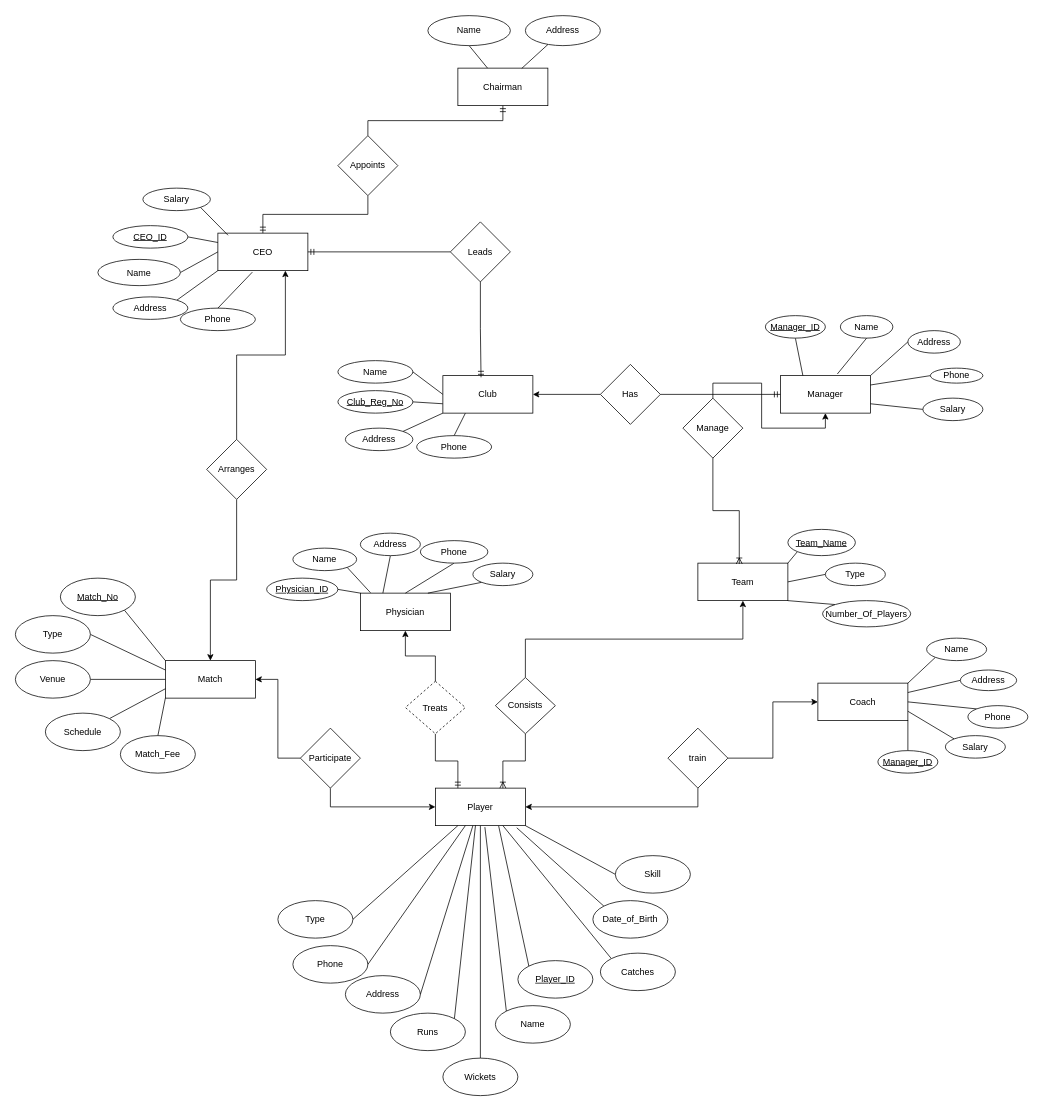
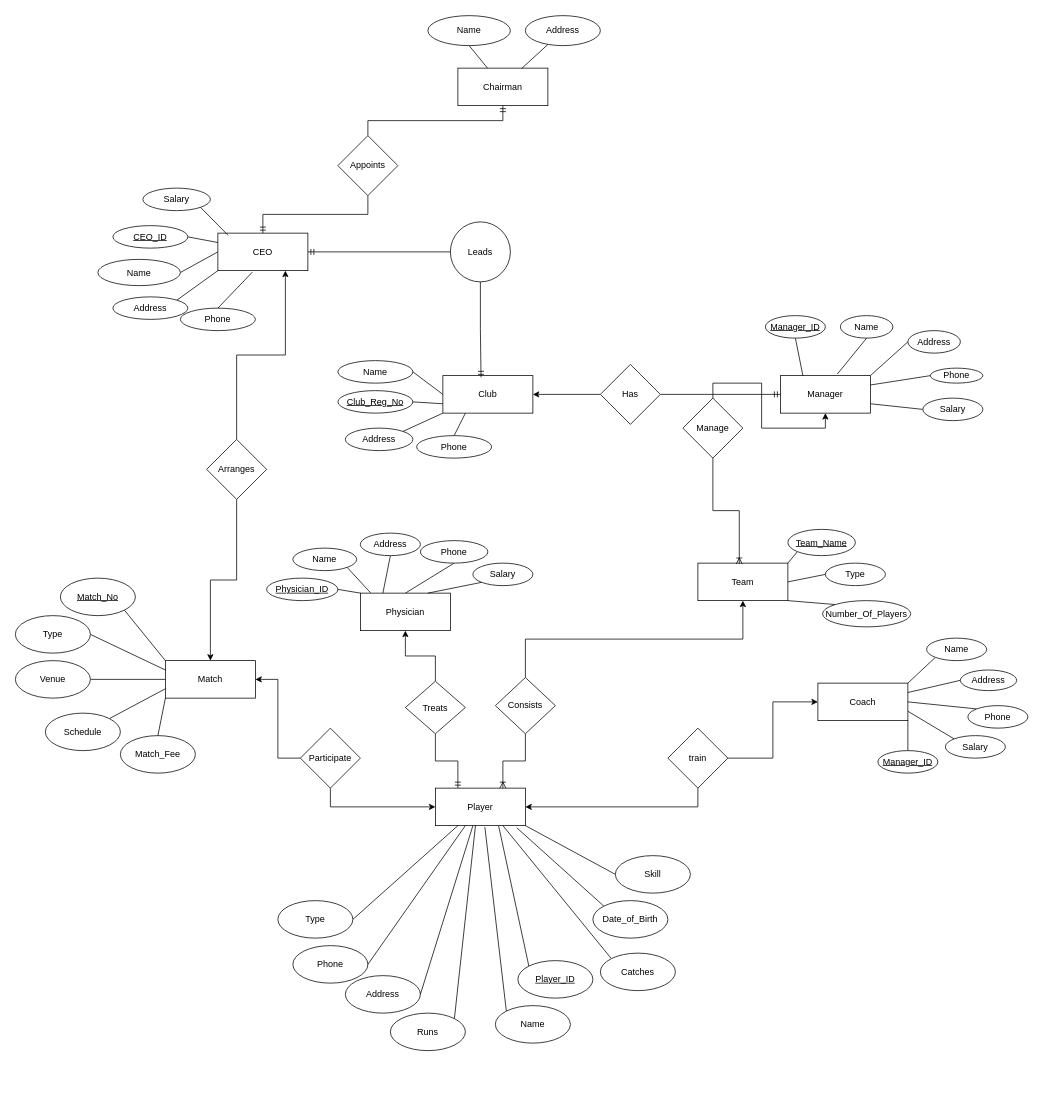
(480, 252) -> (480, 252)
(435, 707) -> (435, 707)
(480, 942) -> none
(480, 1077) -> none
